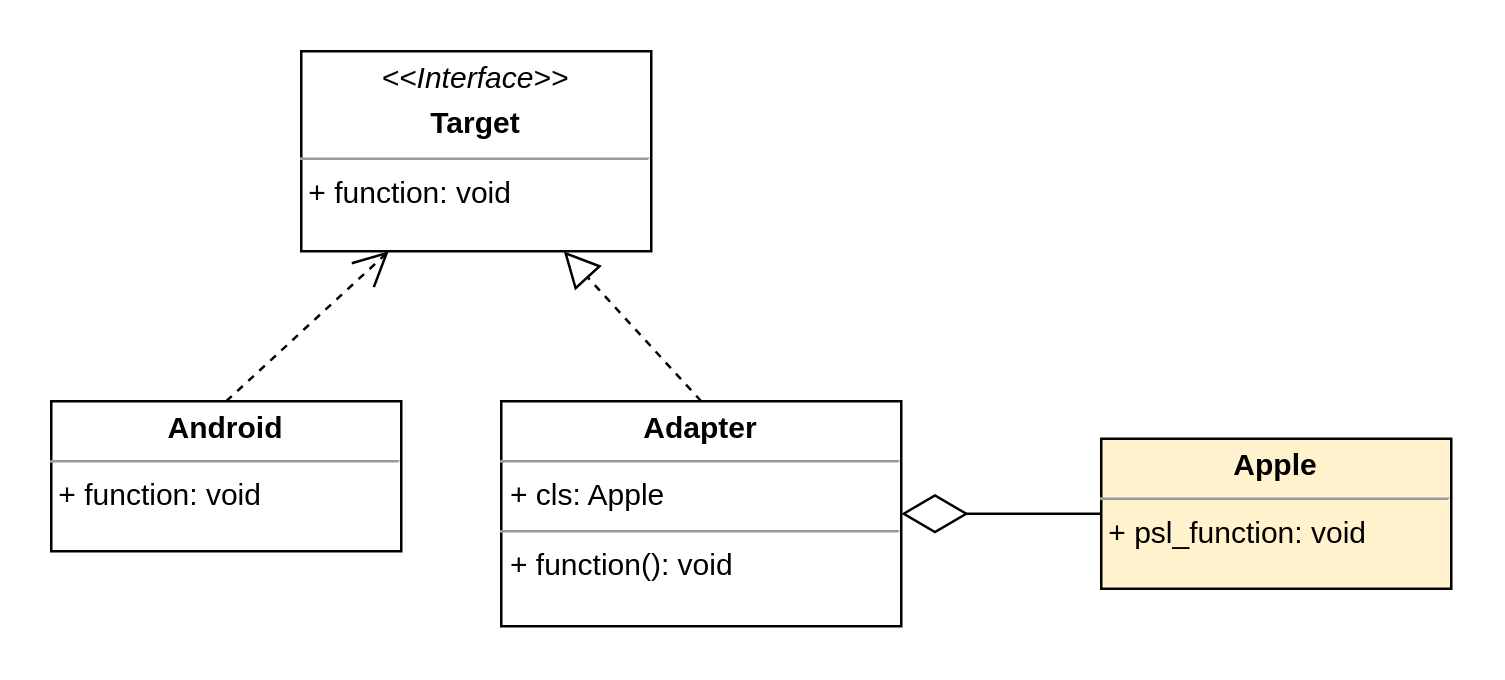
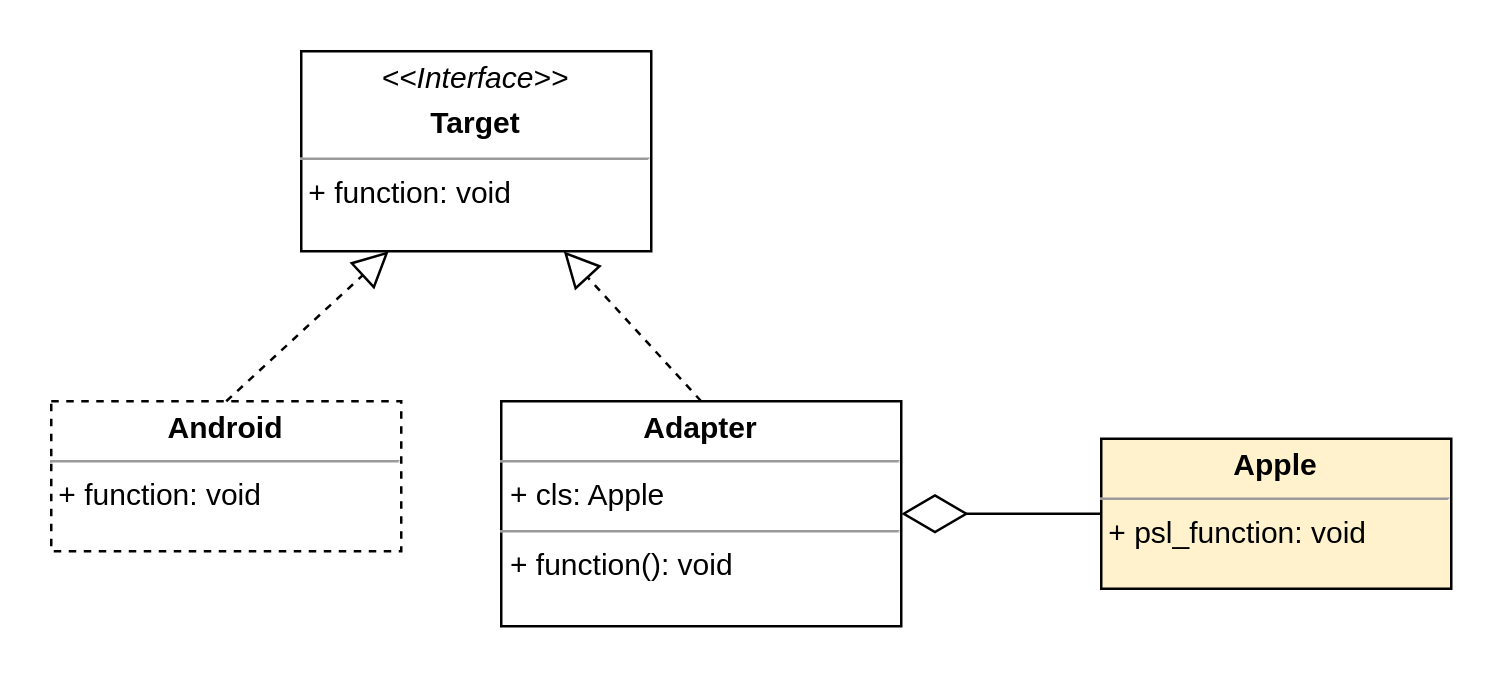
(373, 266) -> (361, 277)
(226, 476) -> (226, 476)
